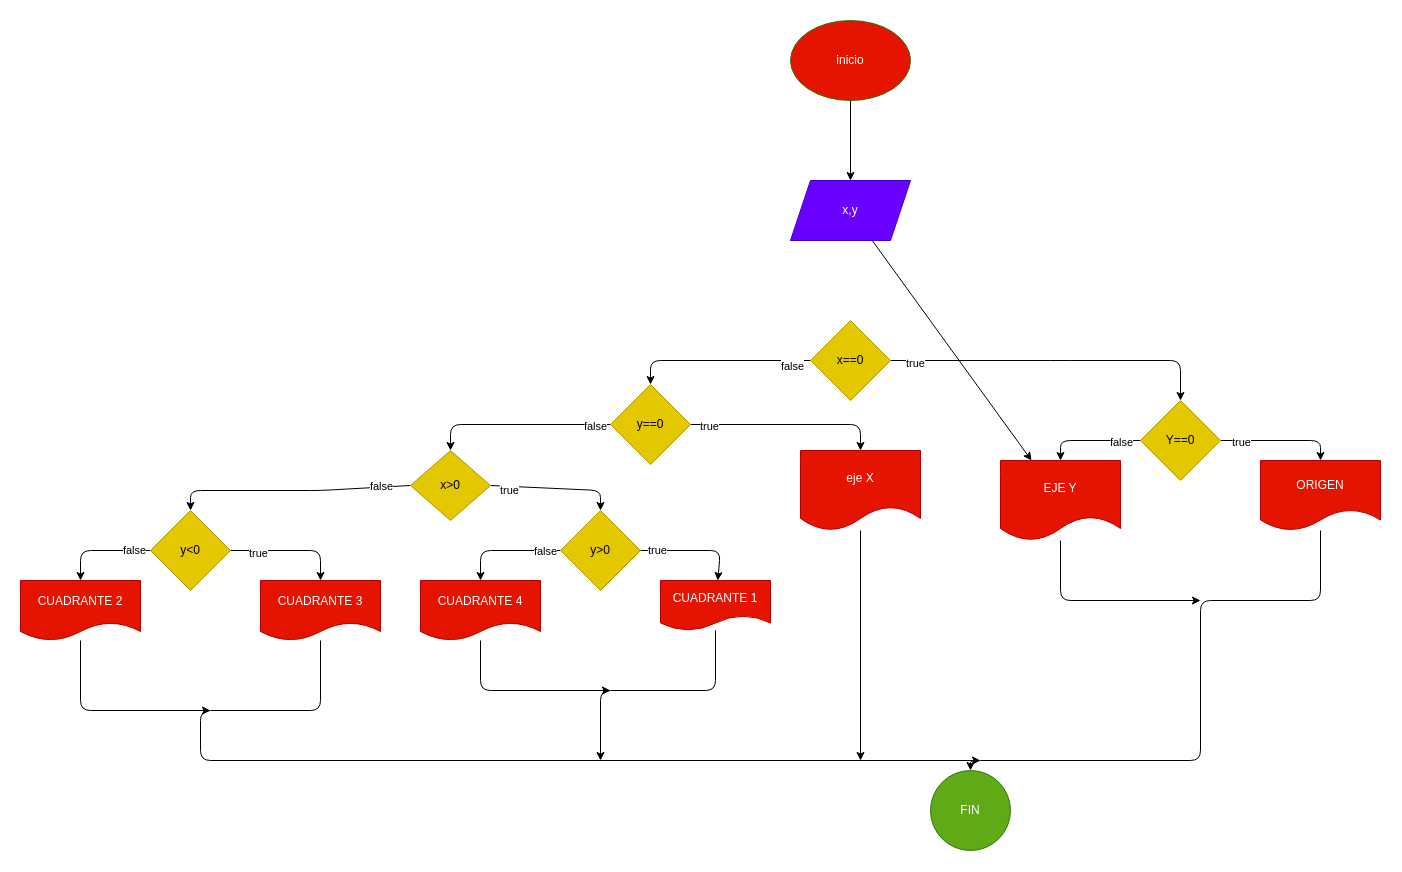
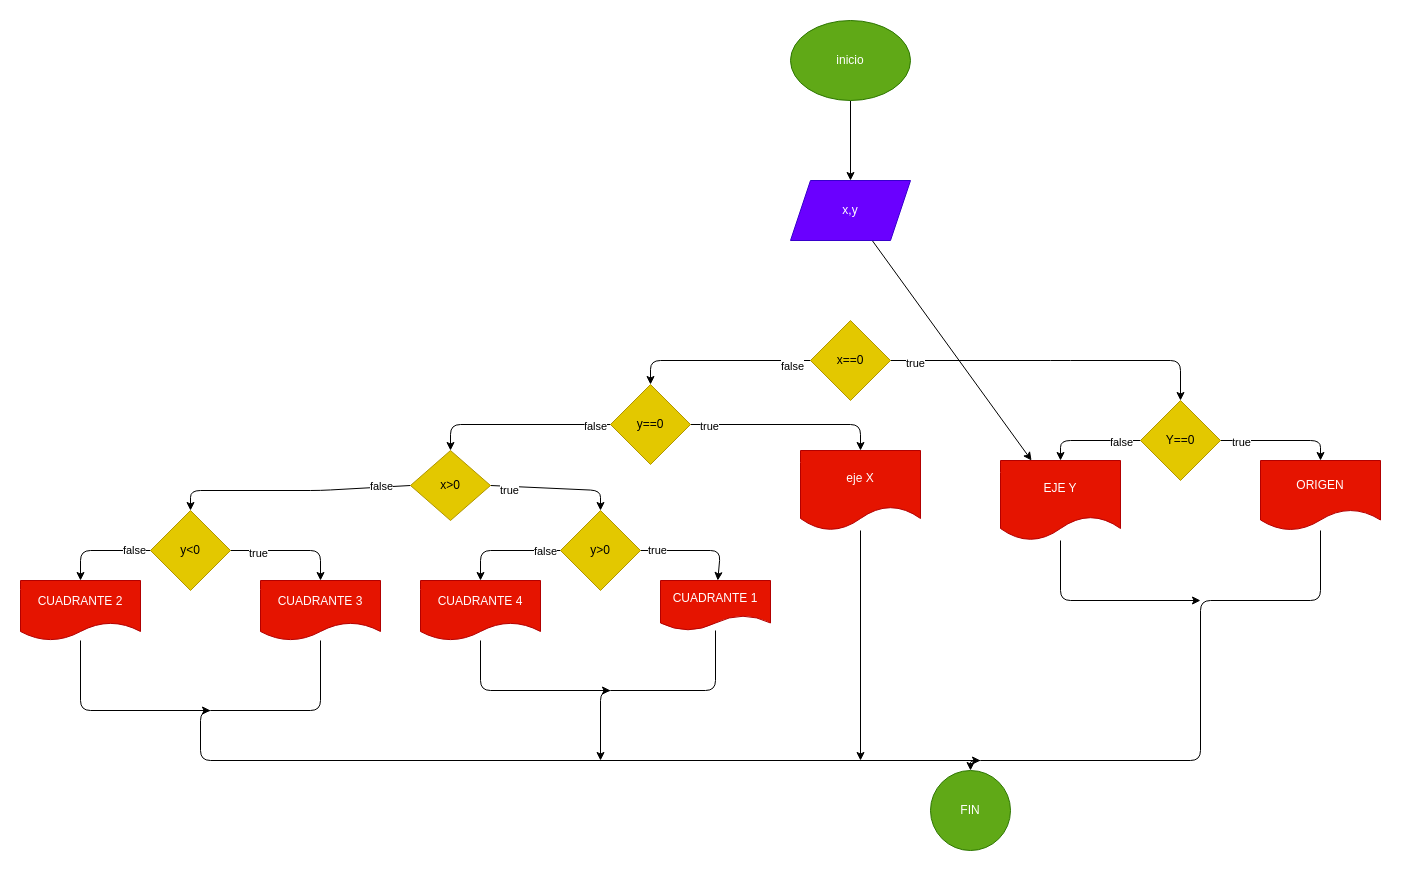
(851, 61) -> (851, 61)
